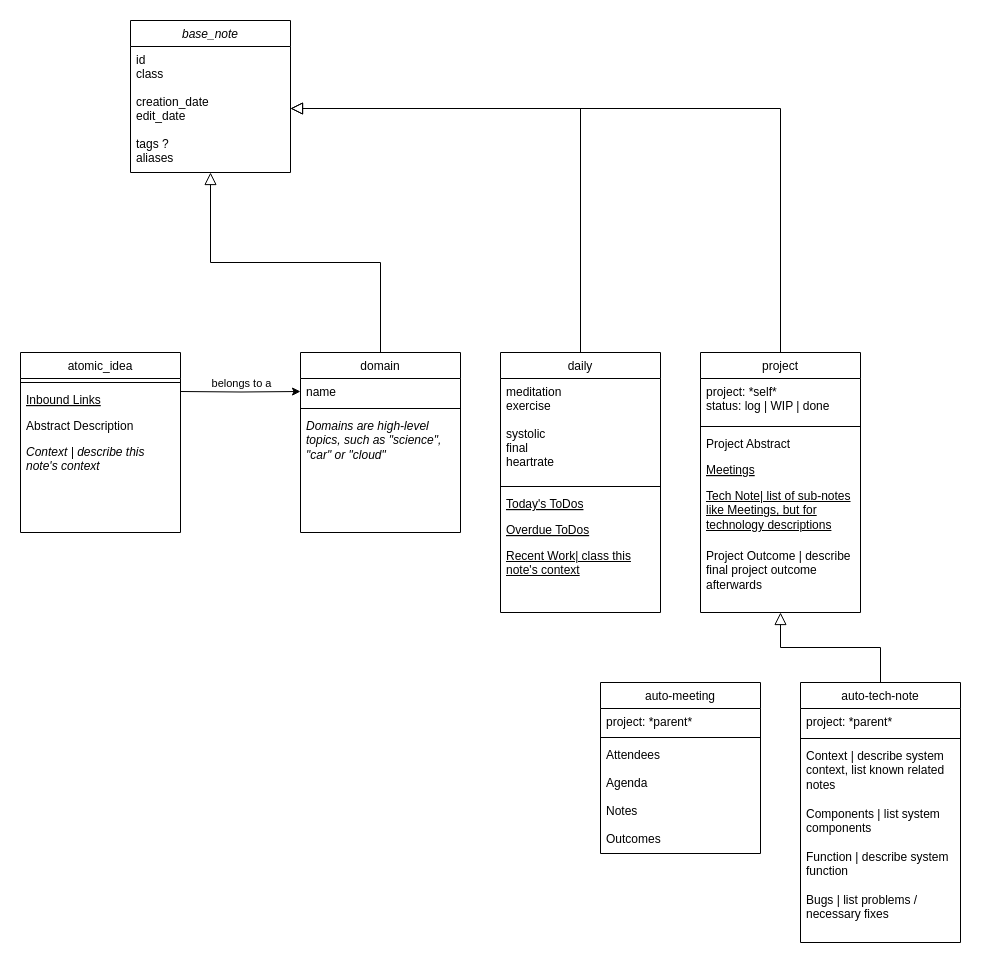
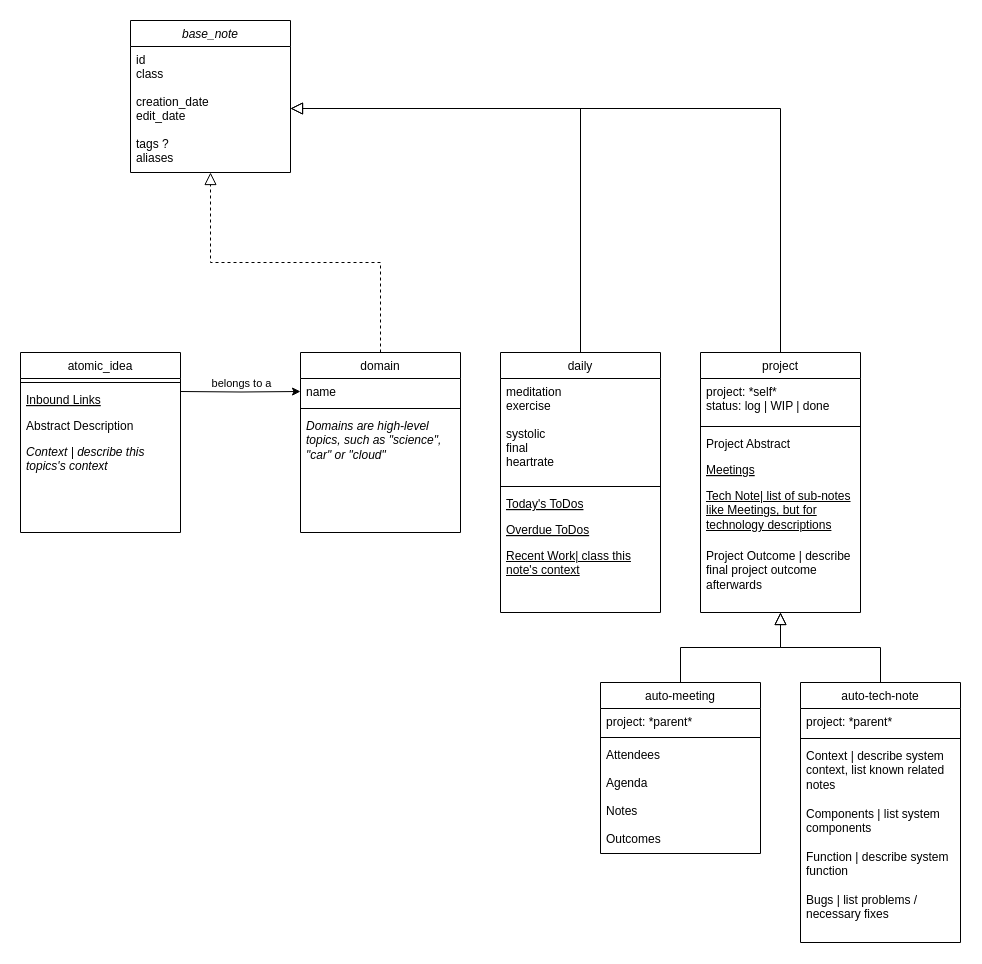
(302, 263) -> (302, 263)
(102, 460) -> (102, 460)
none -> (712, 648)
